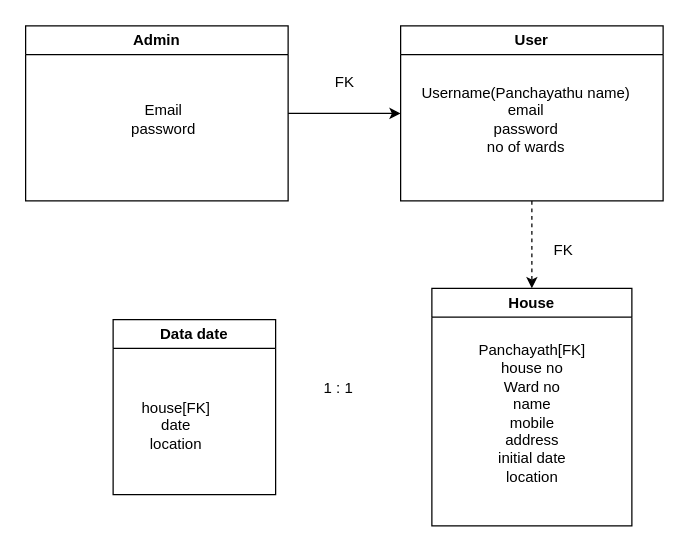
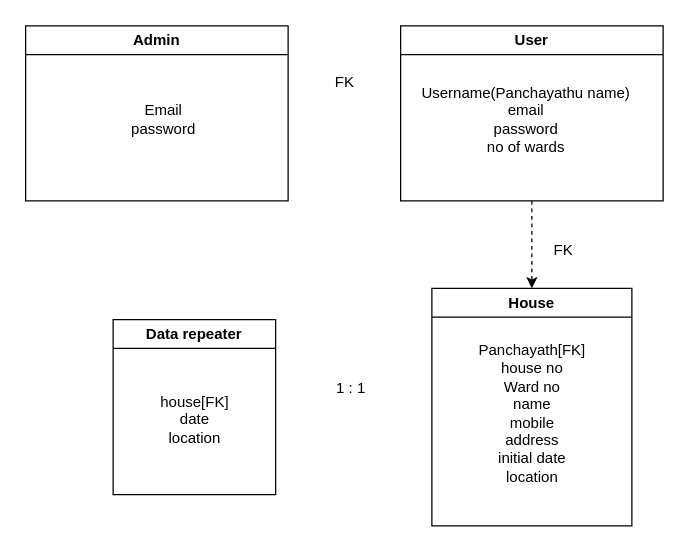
(341, 113) -> none
(194, 334) -> (194, 334)
(338, 388) -> (351, 388)
(176, 426) -> (194, 419)
